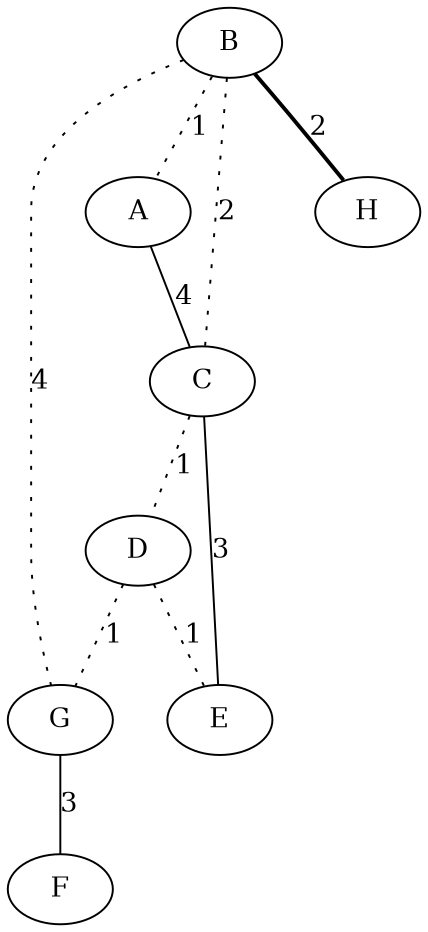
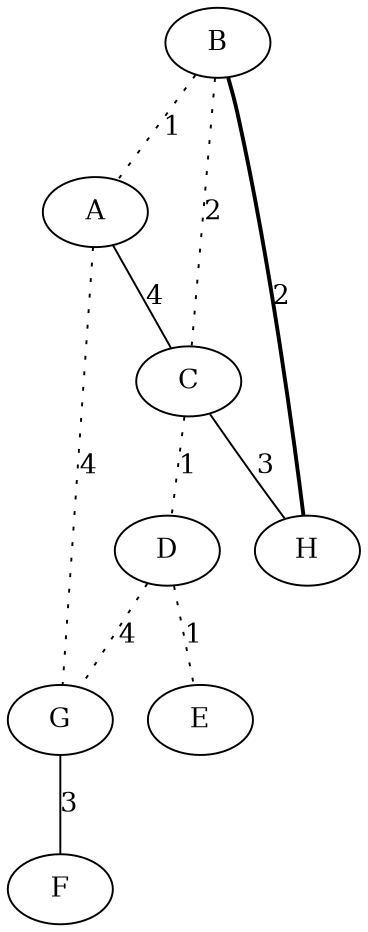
(31, 335) -> (78, 466)
(211, 551) -> (247, 467)
(115, 635) -> (128, 635)
